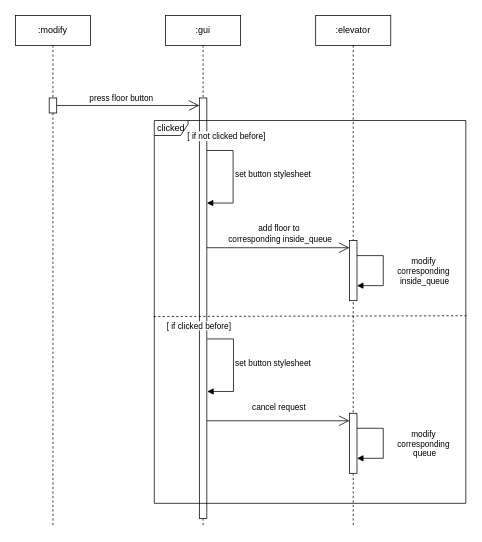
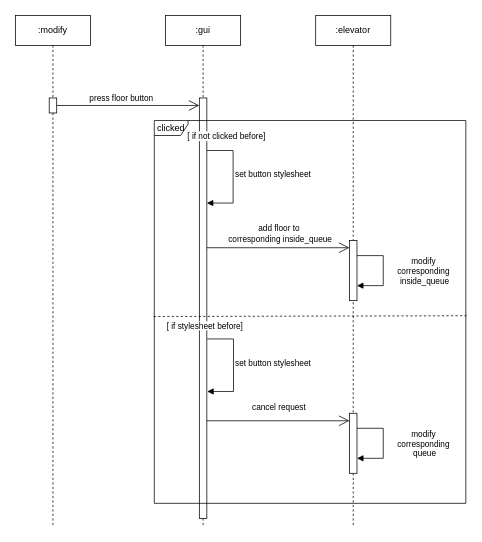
(210, 326) -> (219, 331)
